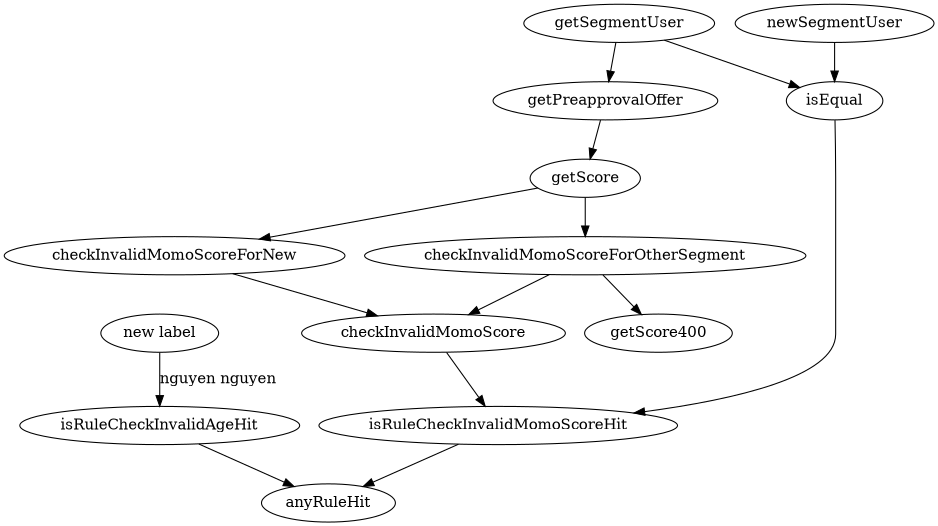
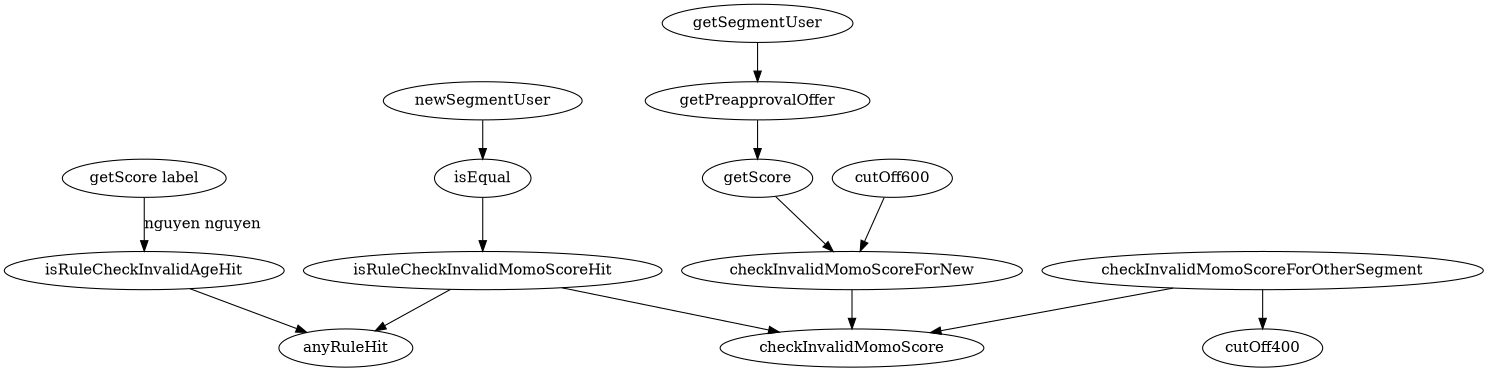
(727, 62) -> none
none -> (892, 178)
(585, 212) -> none
(160, 333) -> (144, 178)
(658, 333) -> (1263, 348)
(463, 375) -> (665, 309)
